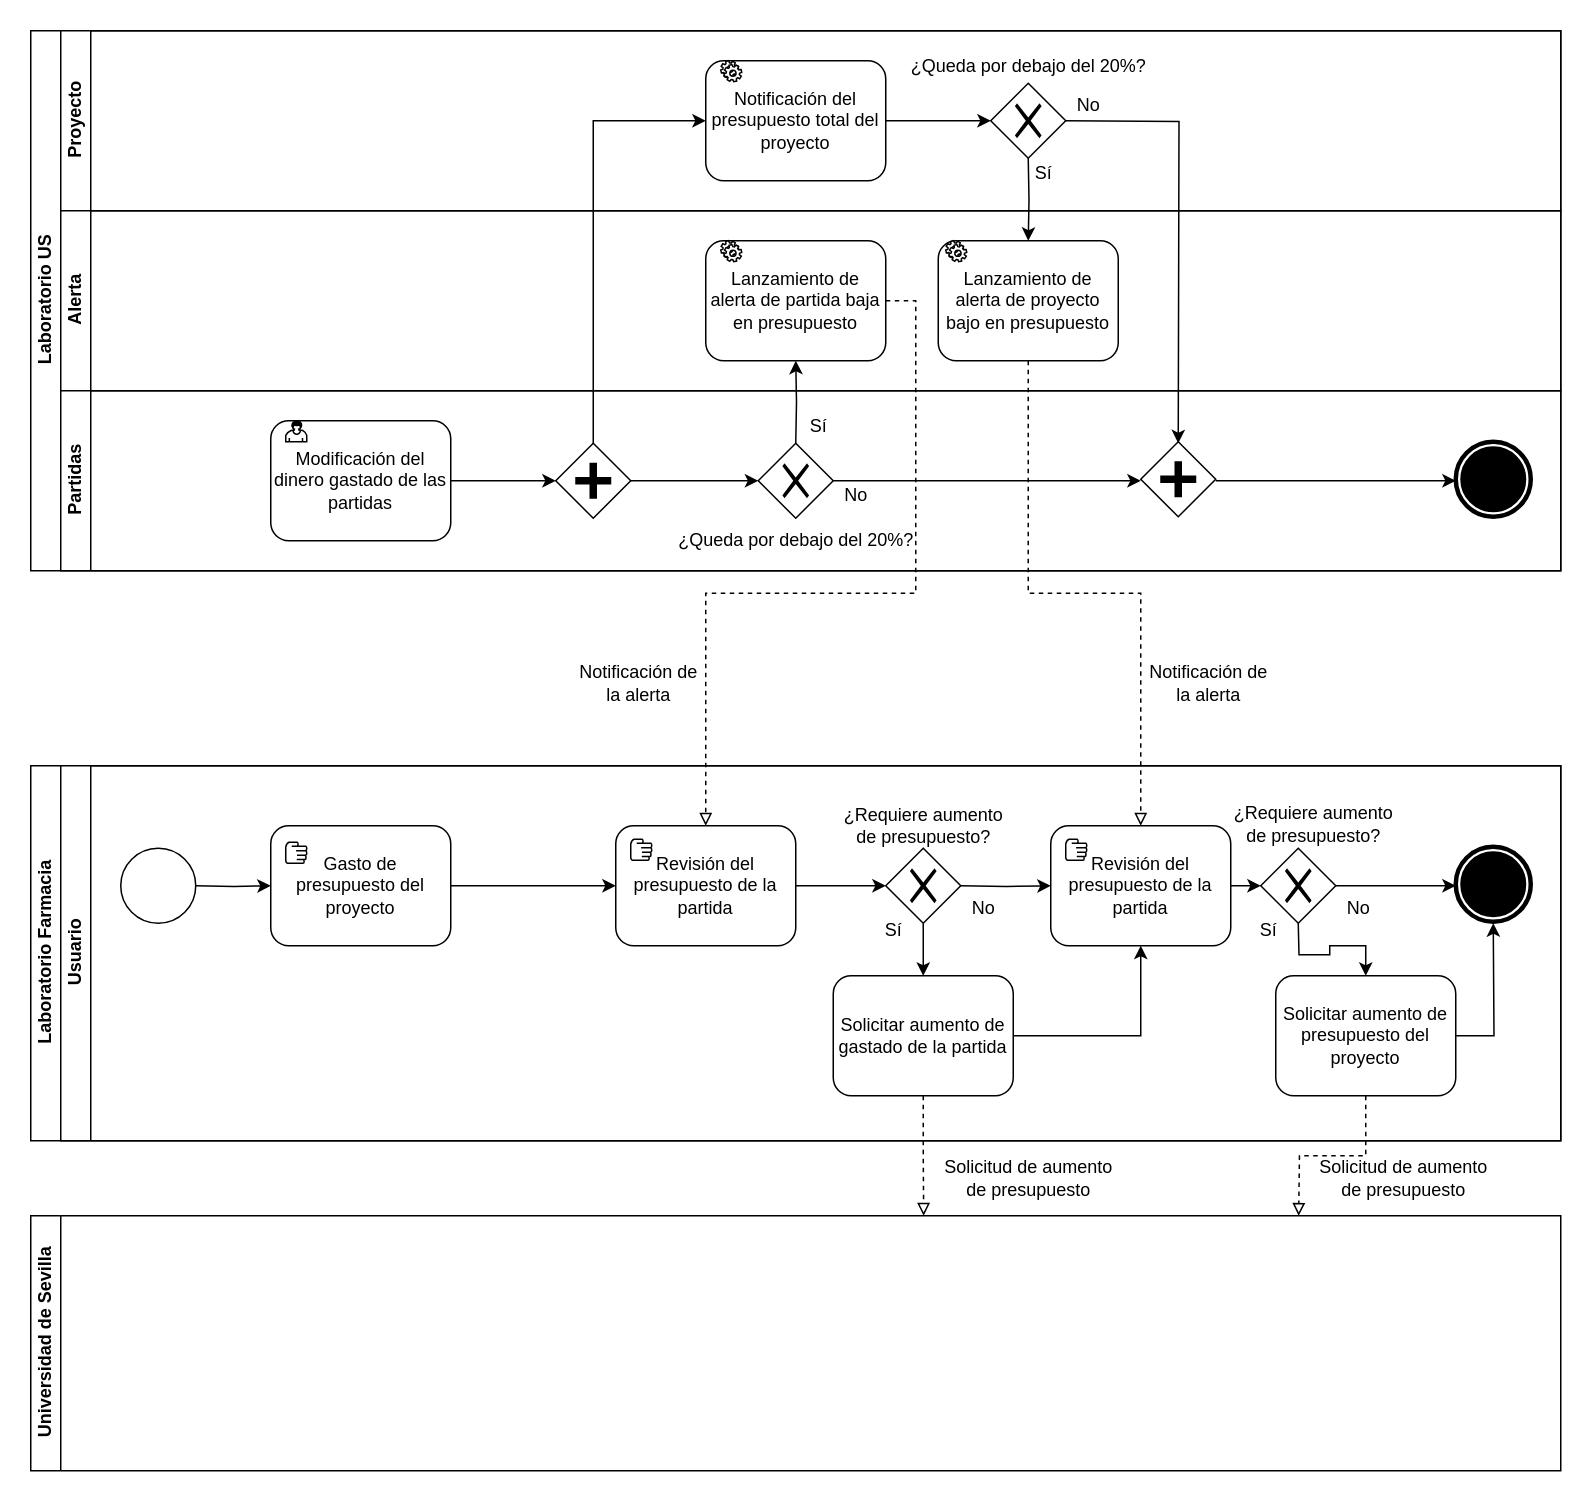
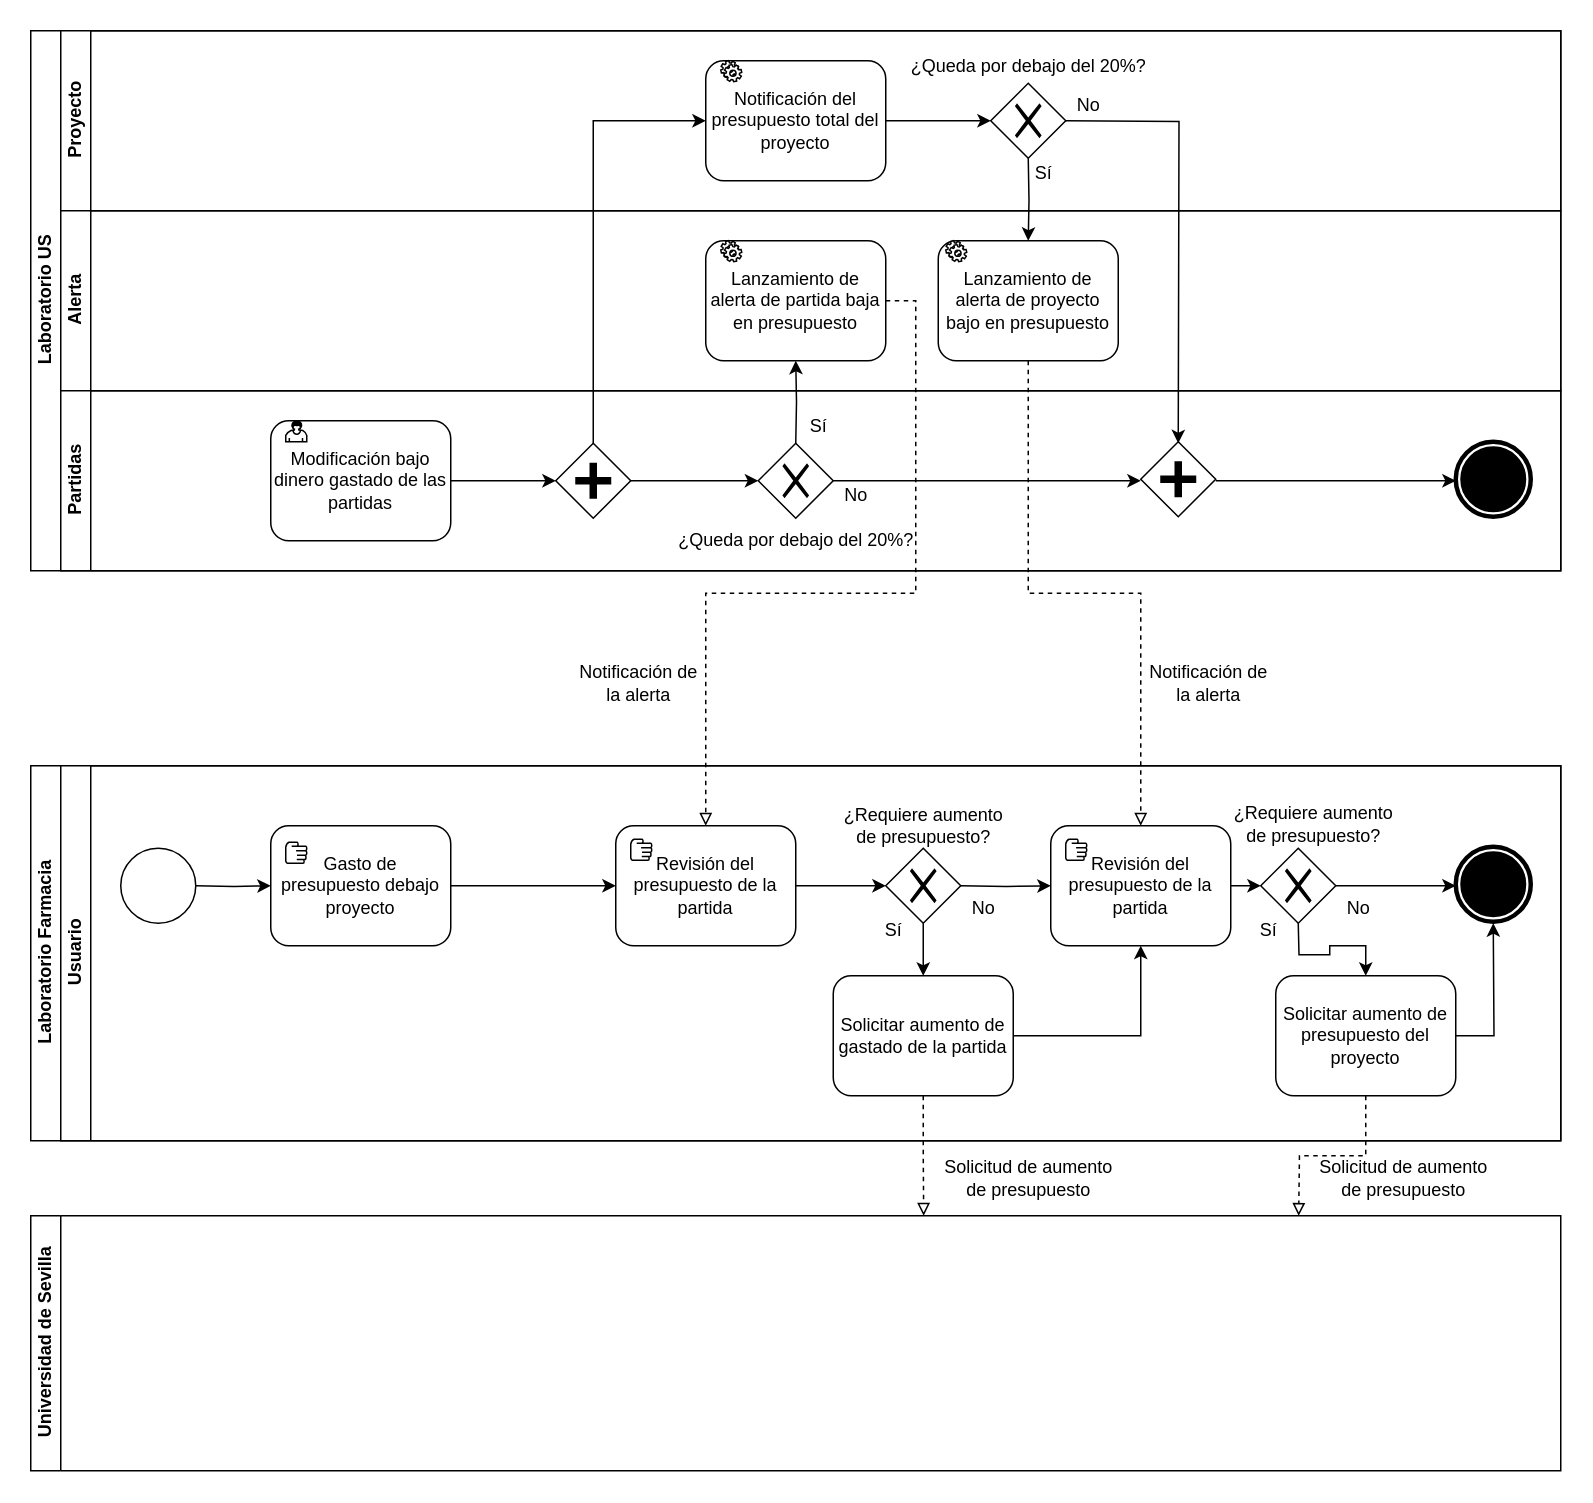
(361, 481) -> (361, 481)
(361, 886) -> (361, 886)
